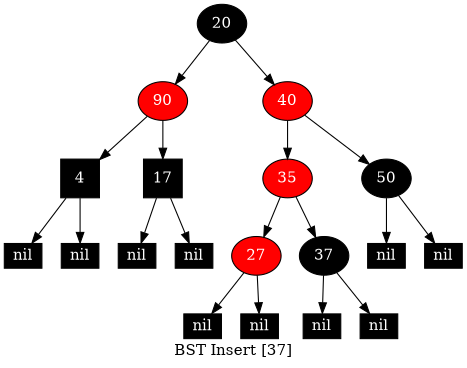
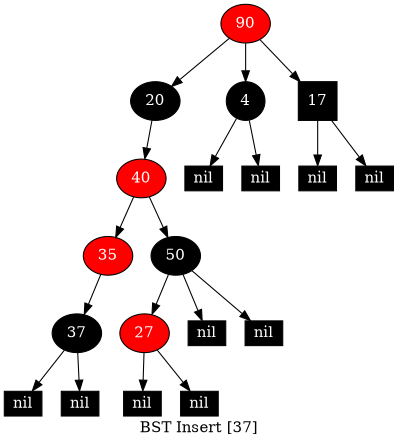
(196, 58) -> (205, 59)
(80, 178) -> (246, 101)
(274, 212) -> (162, 289)
